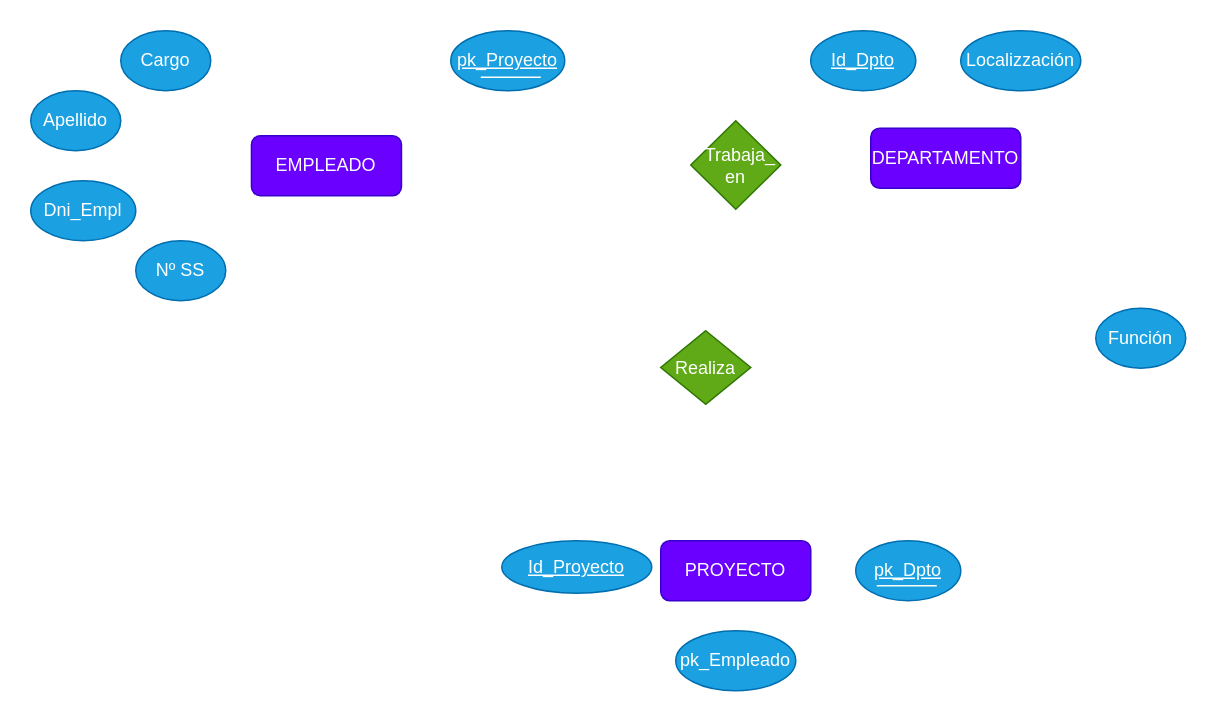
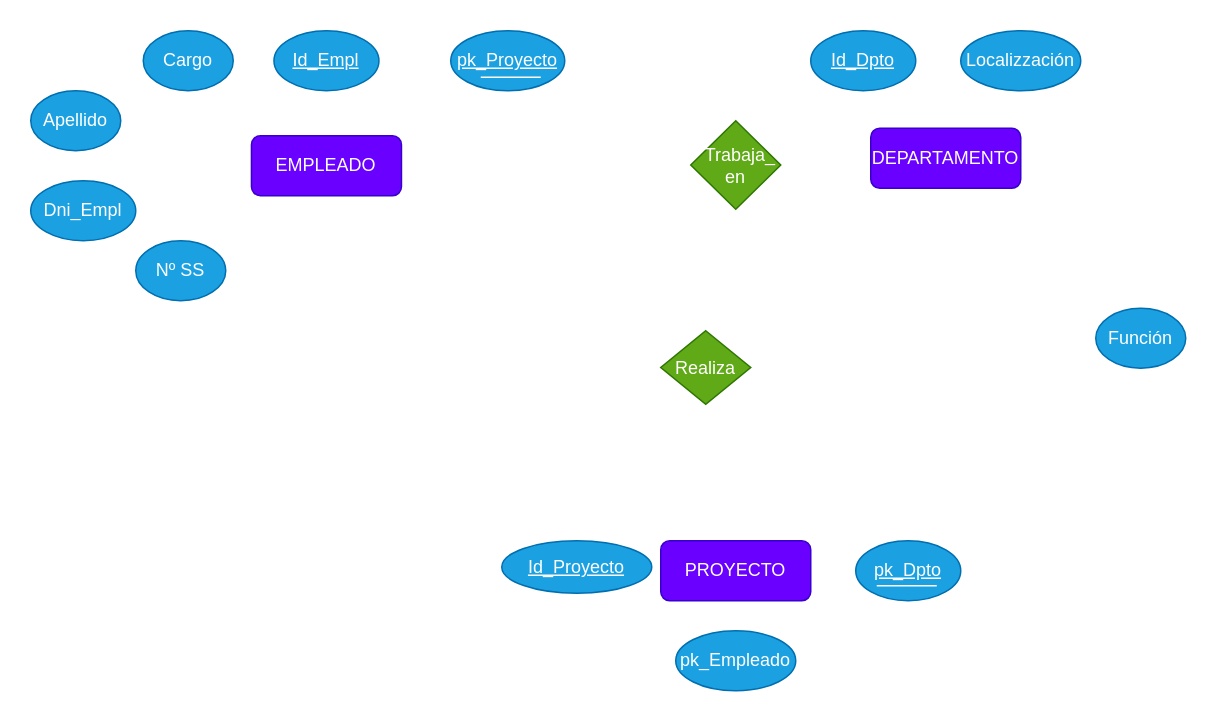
(166, 61) -> (188, 61)
none -> (326, 61)
